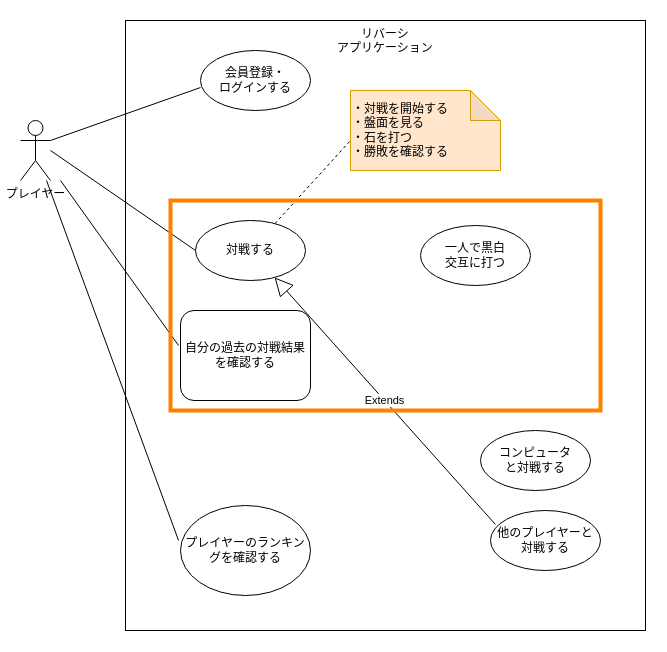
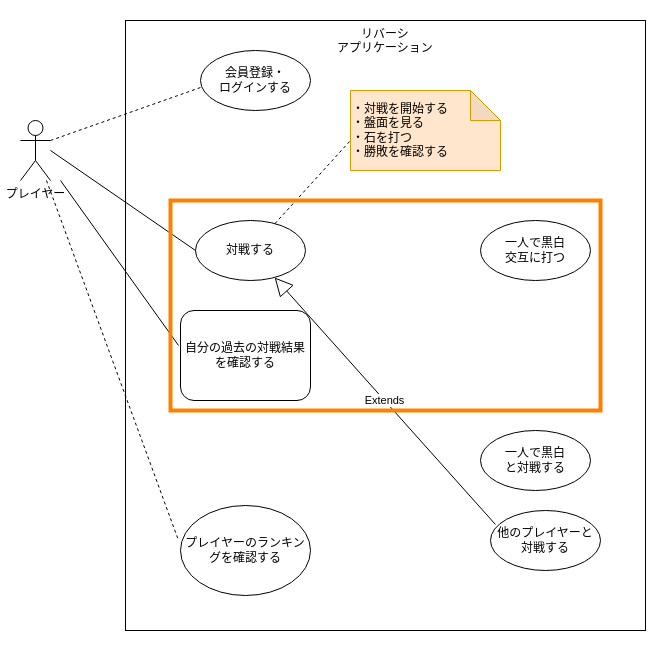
(125, 114) -> (125, 114)
(476, 256) -> (536, 251)
(113, 361) -> (113, 361)
(536, 461) -> (536, 461)
